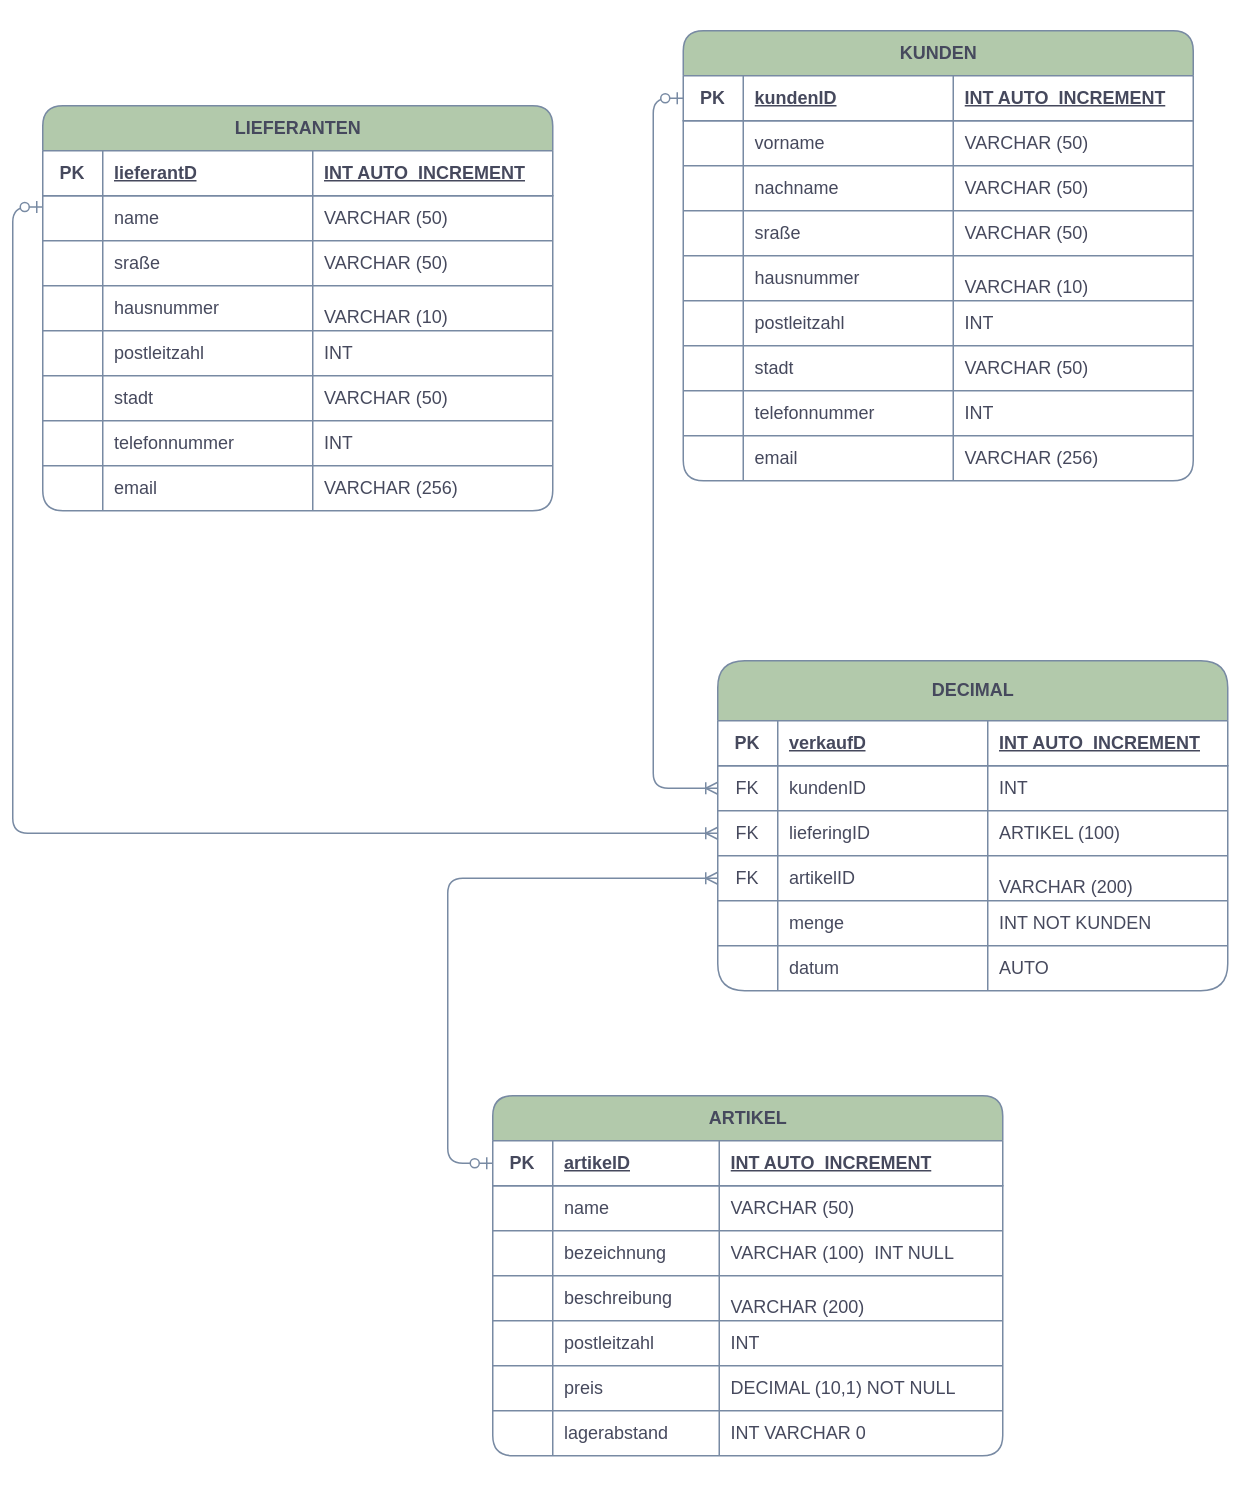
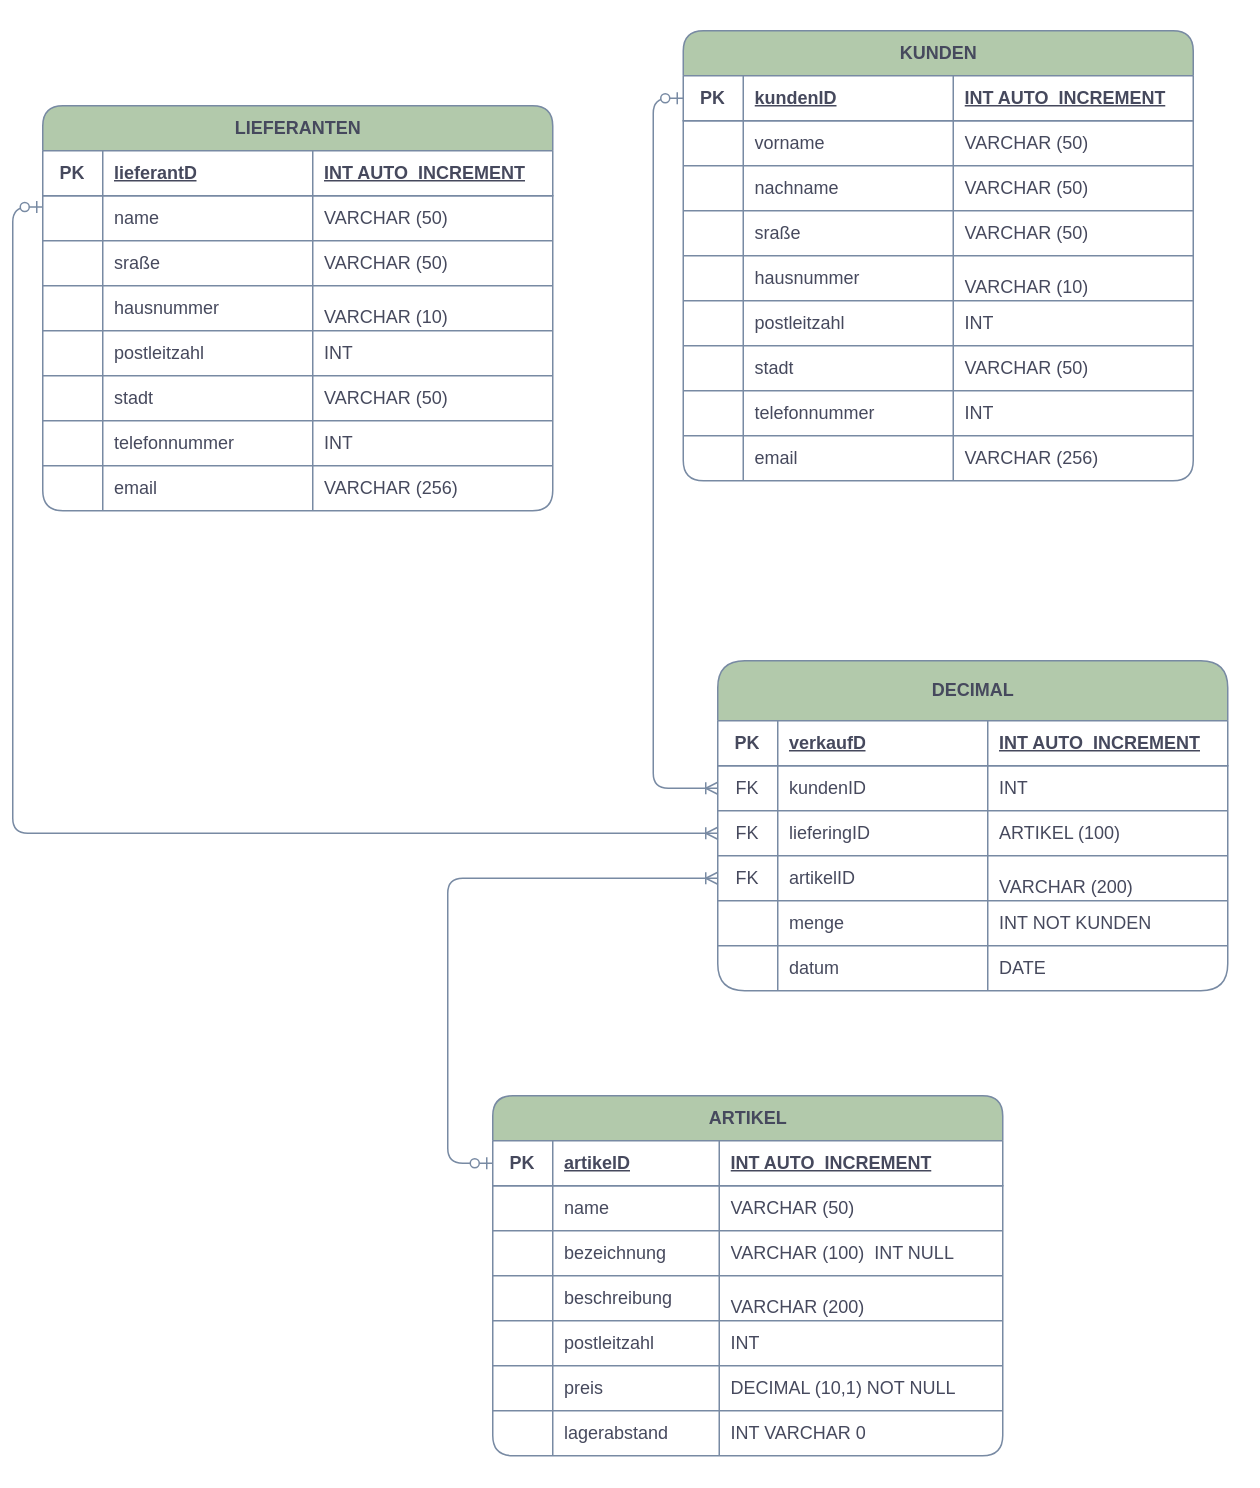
(1020, 968) -> (1020, 968)
